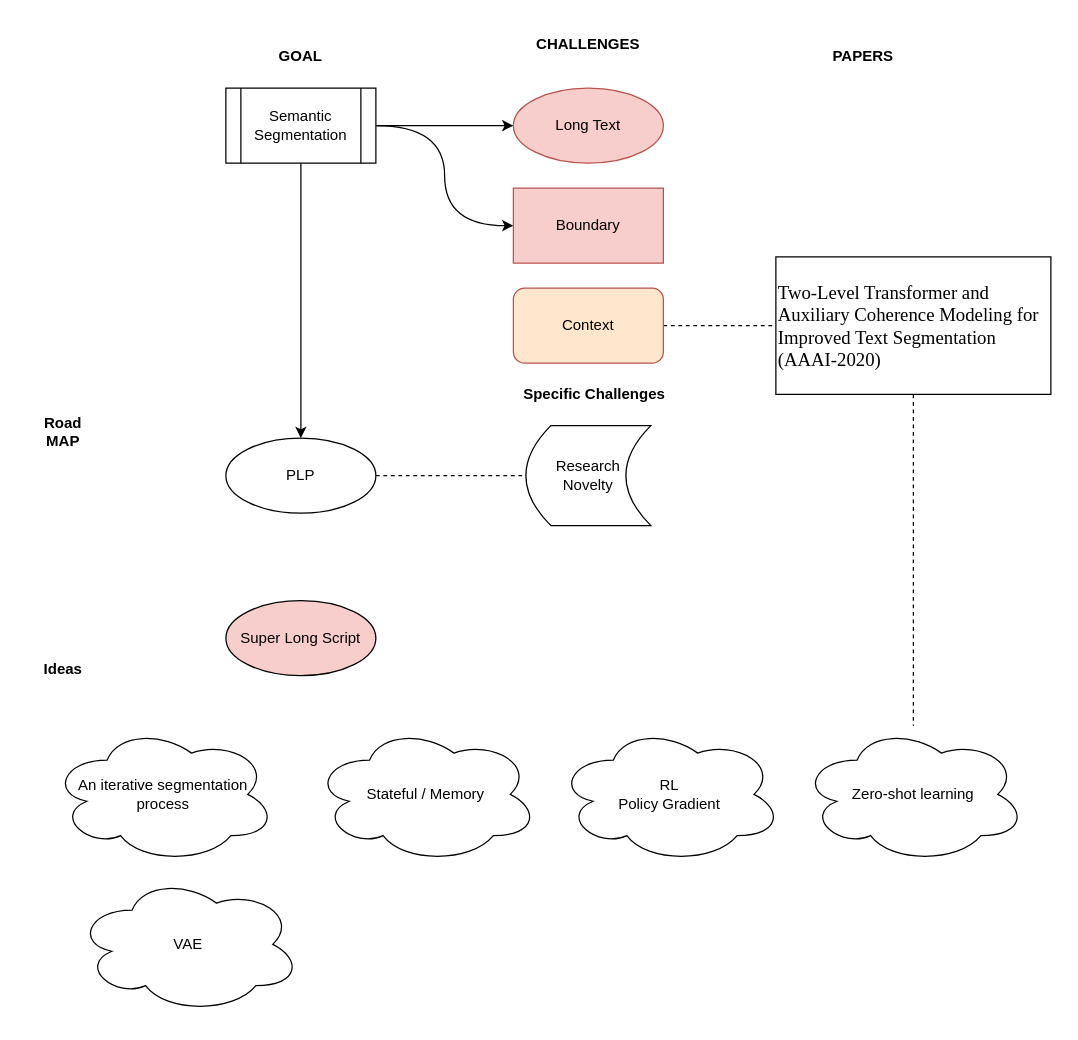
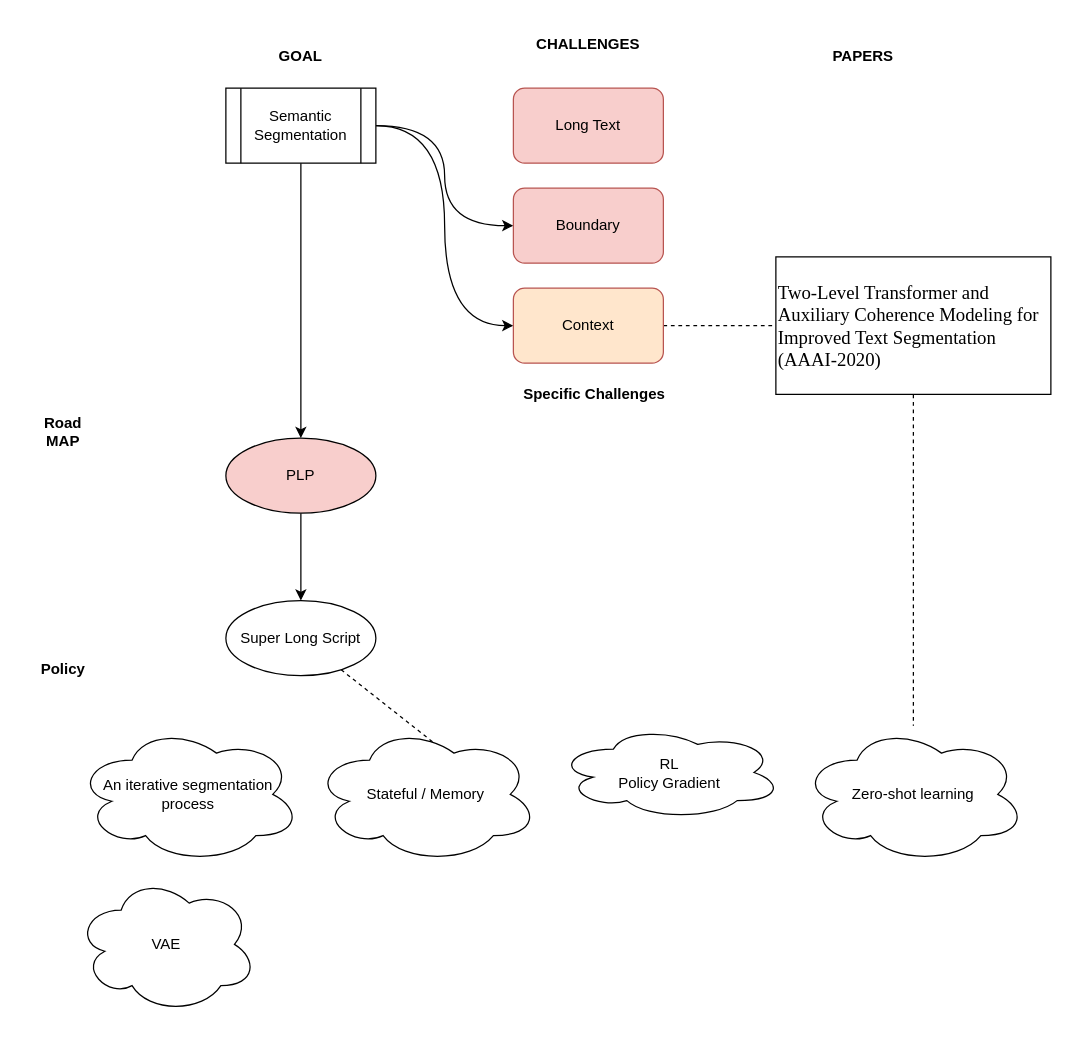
(453, 126) -> none
(588, 126) -> (588, 126)
(588, 226) -> (588, 226)
none -> (445, 233)
(301, 476) -> (301, 476)
(451, 476) -> none
(588, 476) -> none
none -> (301, 553)
(301, 638) -> (301, 638)
(63, 669) -> (63, 669)
none -> (387, 706)
(163, 794) -> (188, 794)
(669, 794) -> (669, 773)
(188, 944) -> (166, 944)
